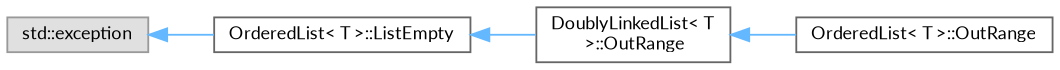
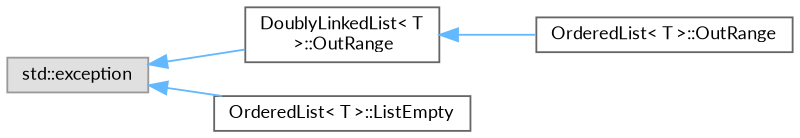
(512, 35) -> (206, 56)
